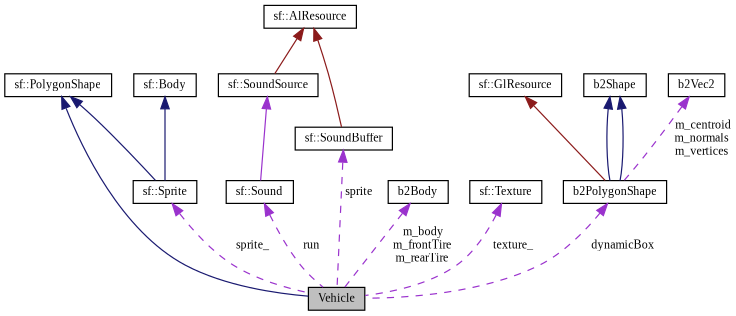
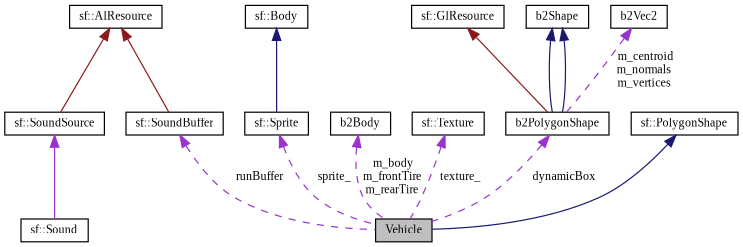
(119, 142) -> none
(358, 192) -> (259, 177)
(292, 254) -> none
